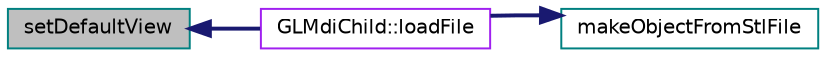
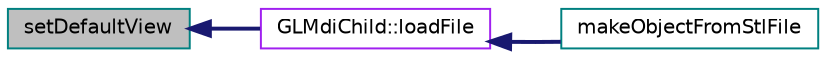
(516, 15) -> (536, 42)
